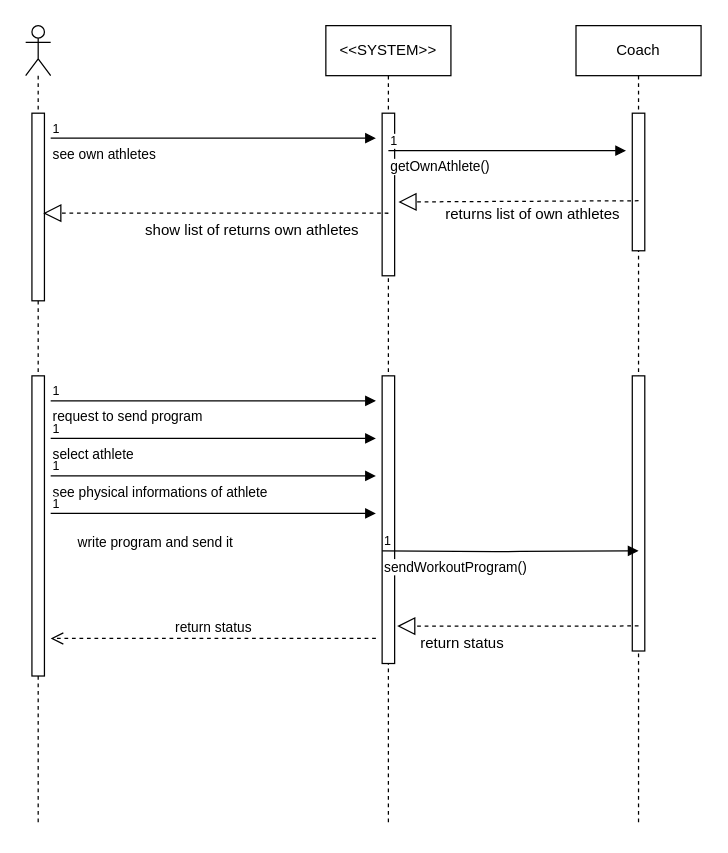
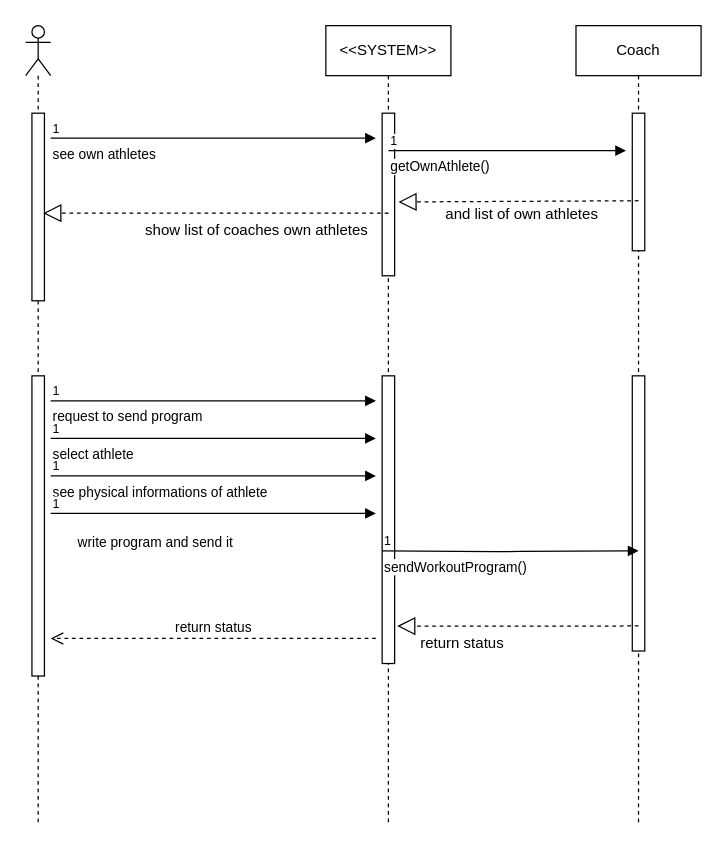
(549, 214) -> (532, 214)
(268, 230) -> (268, 230)
